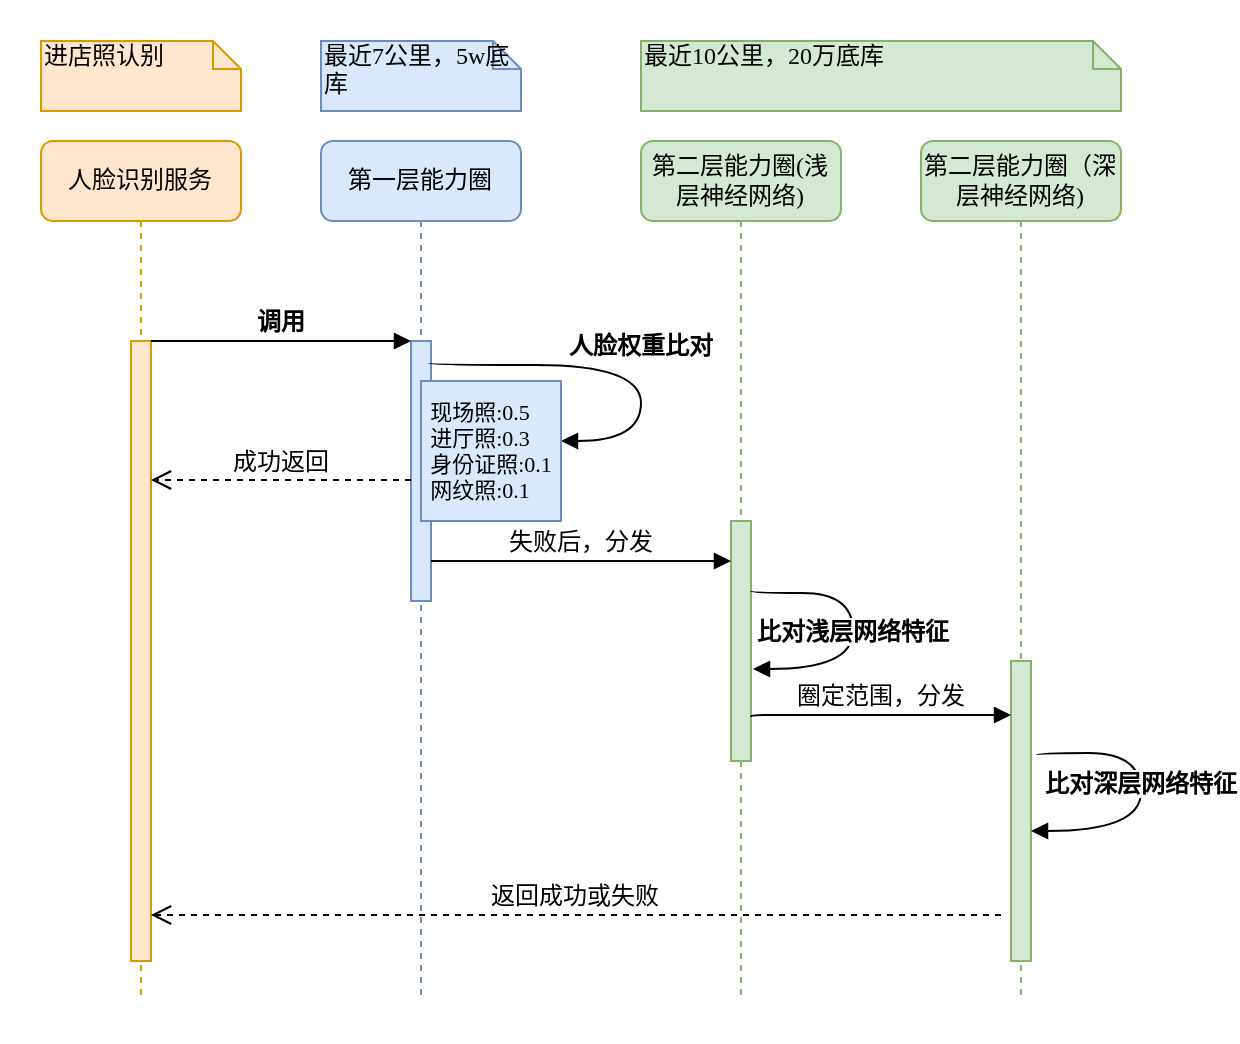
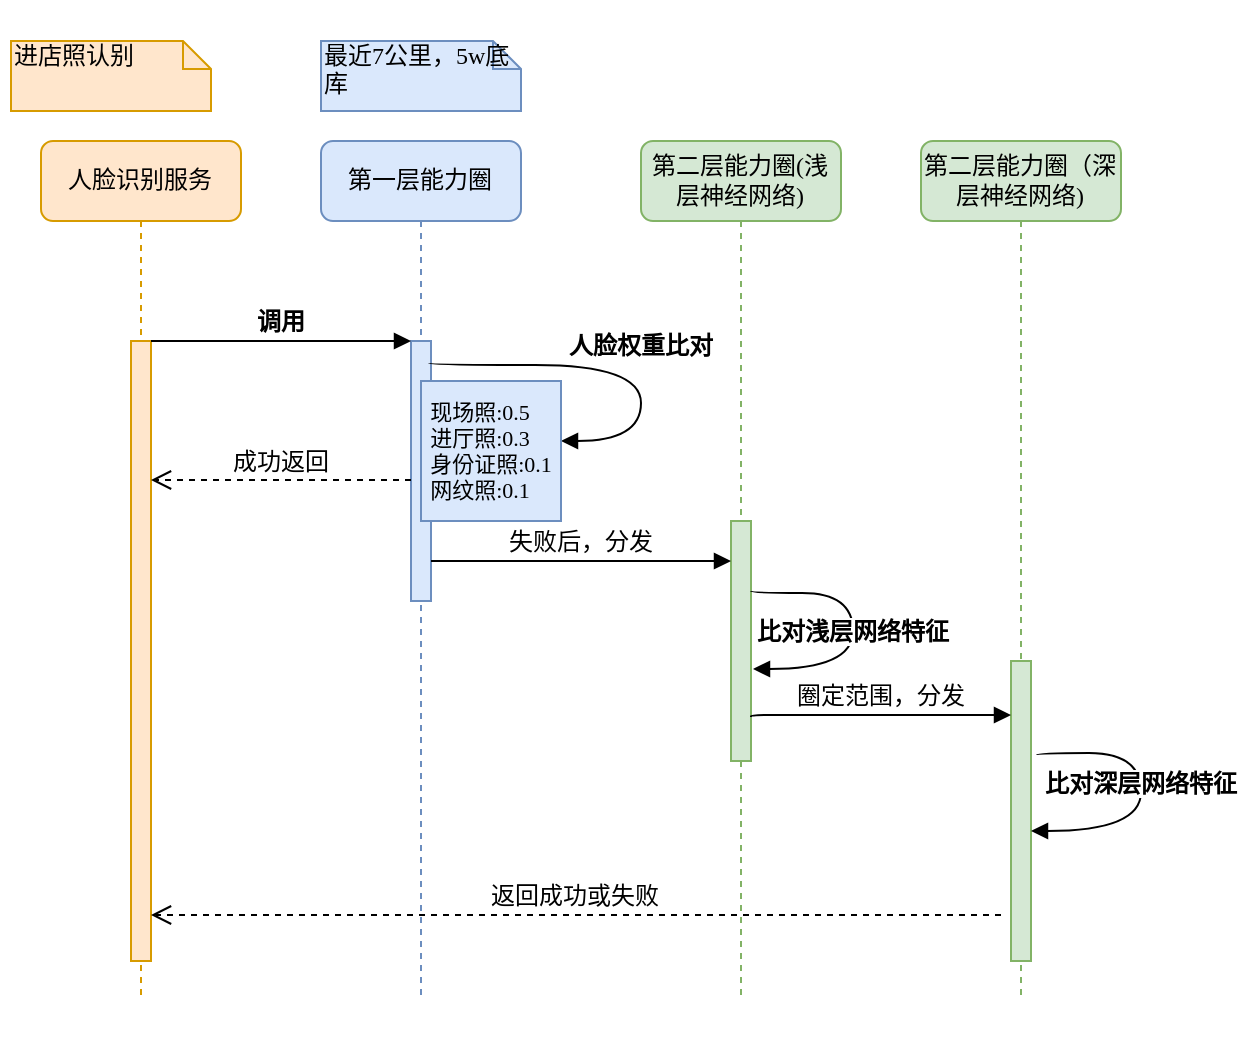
(141, 76) -> (111, 76)
(881, 76) -> none
